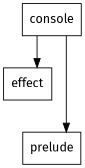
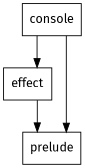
none -> (37, 112)
